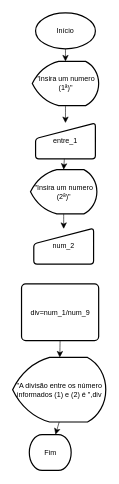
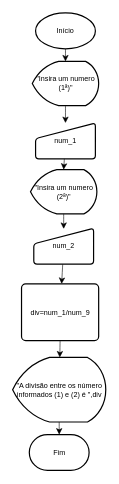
(66, 141) -> (66, 141)
none -> (63, 270)
(50, 453) -> (59, 453)
